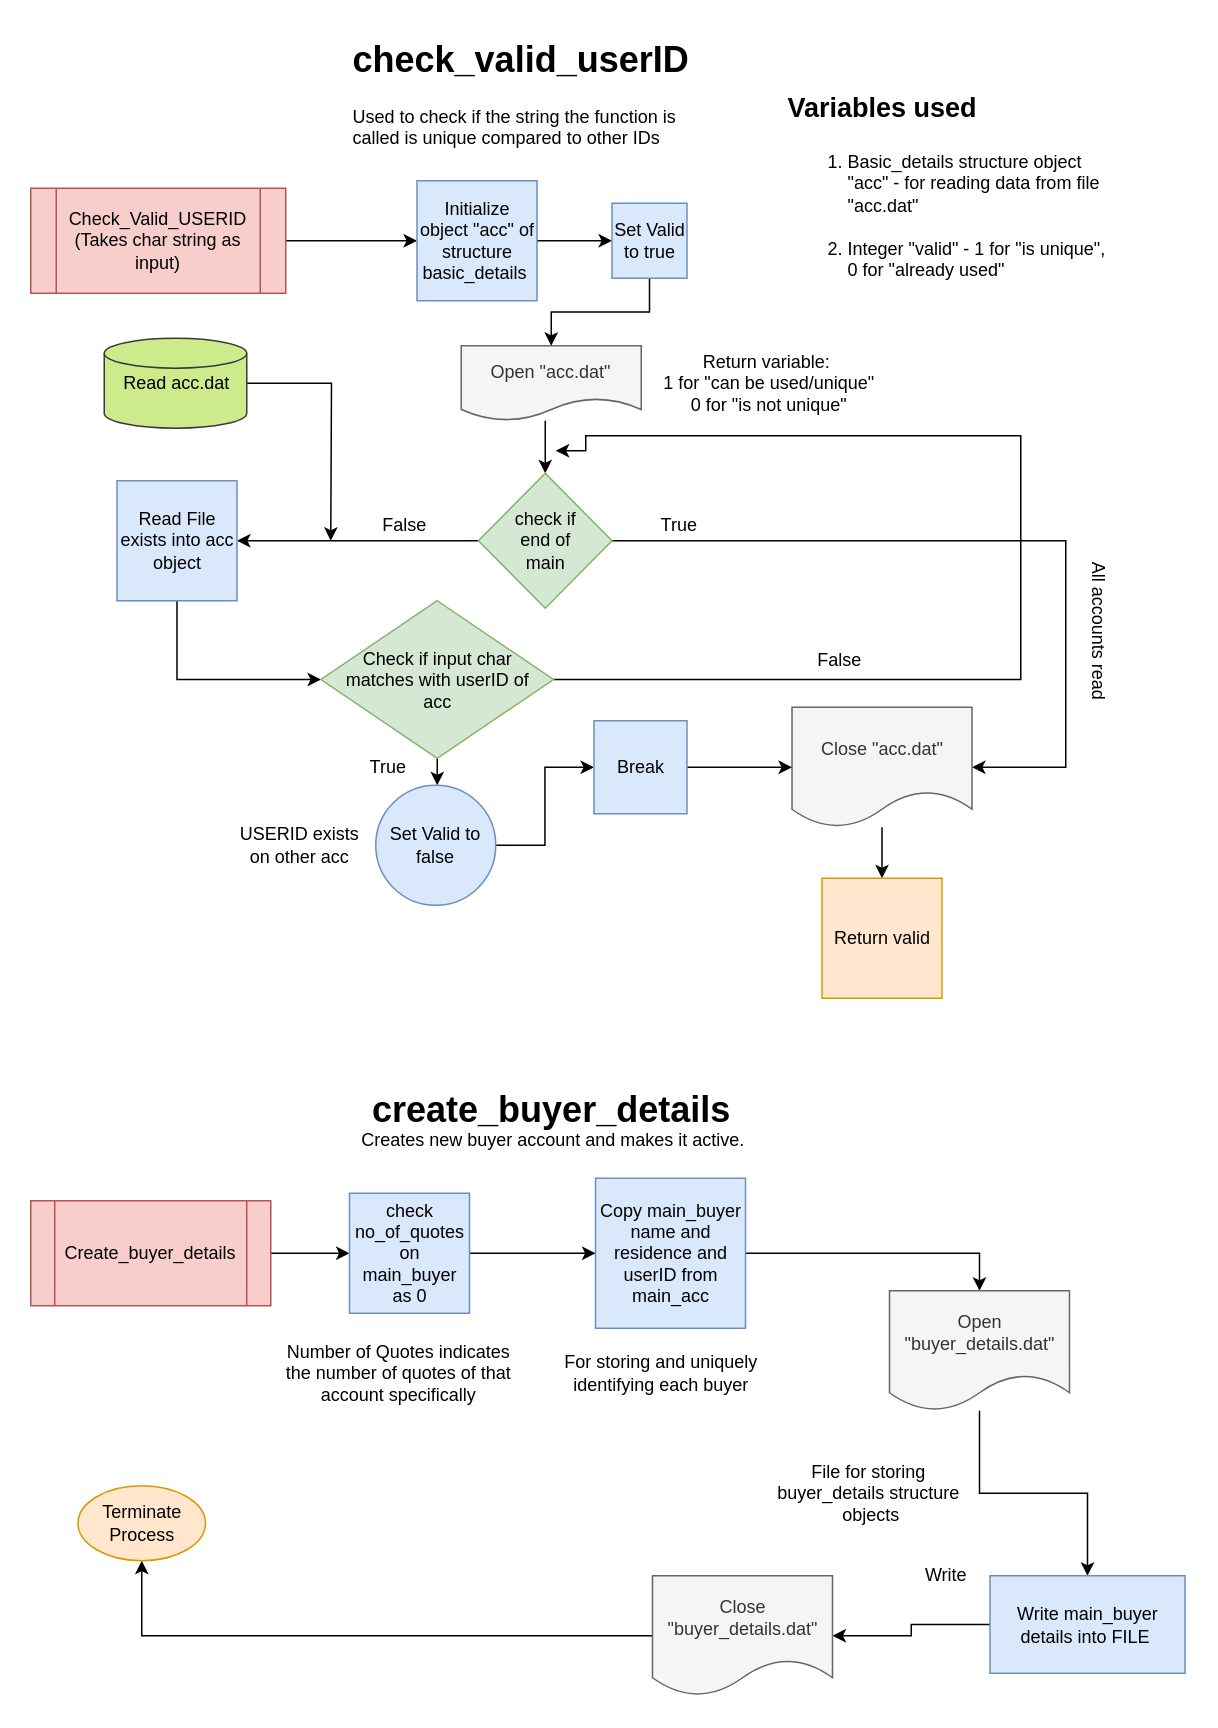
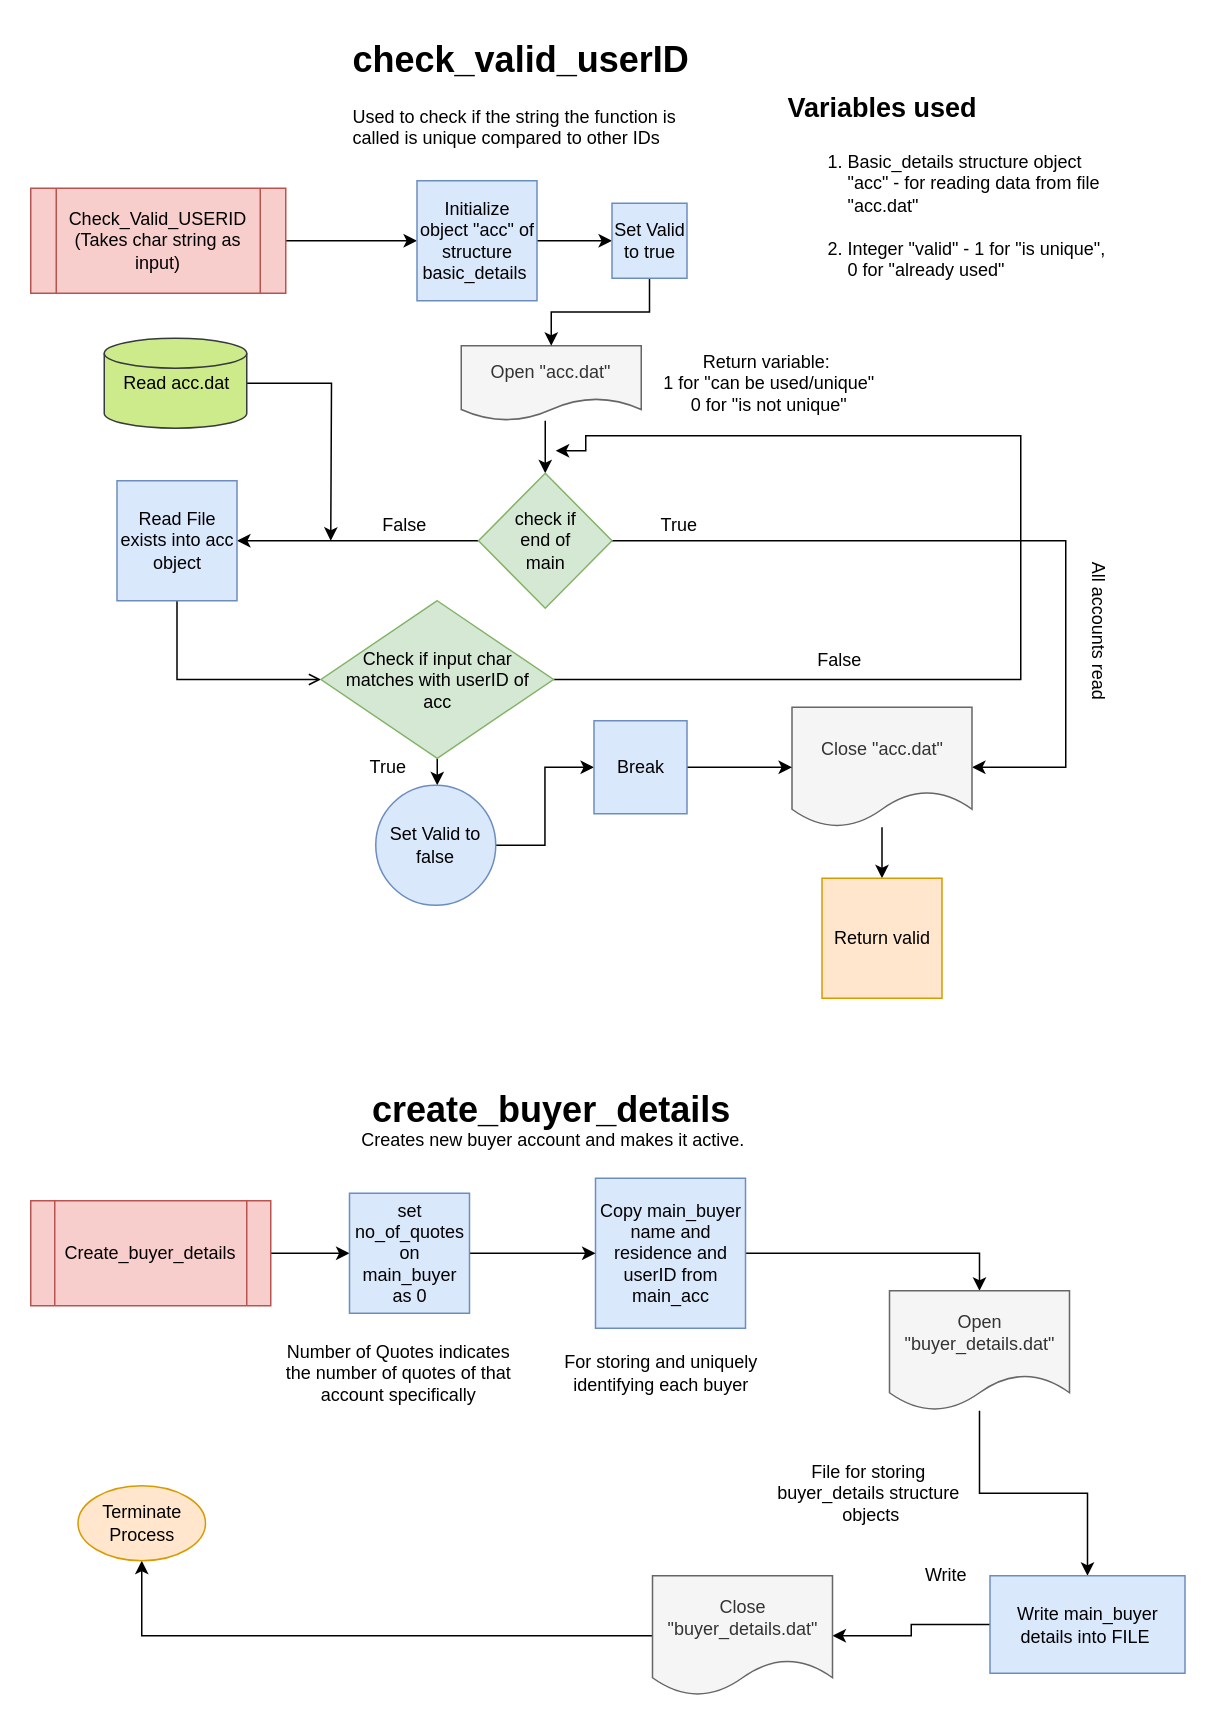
(309, 680) -> (311, 680)
(299, 845) -> none
(410, 1253) -> (410, 1253)
